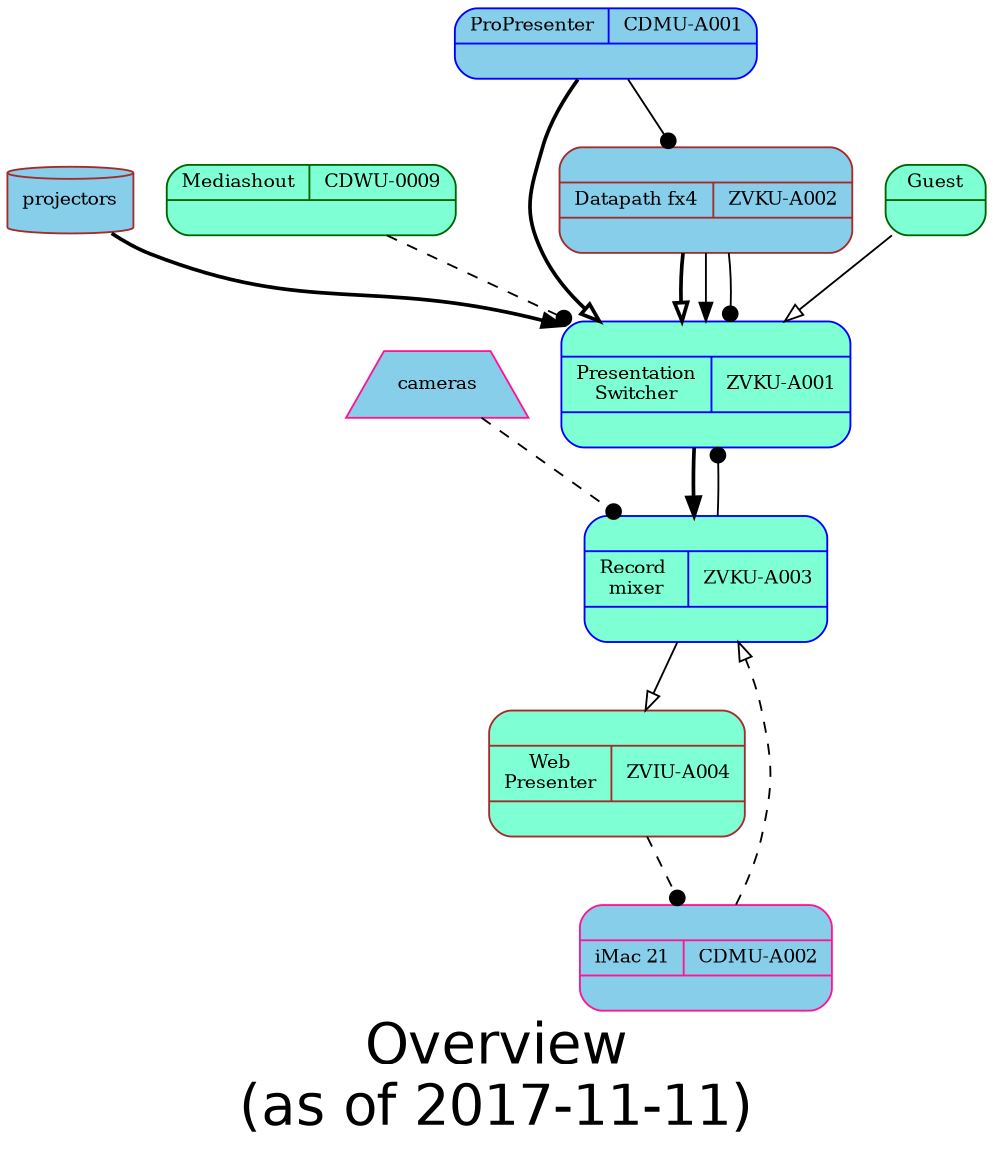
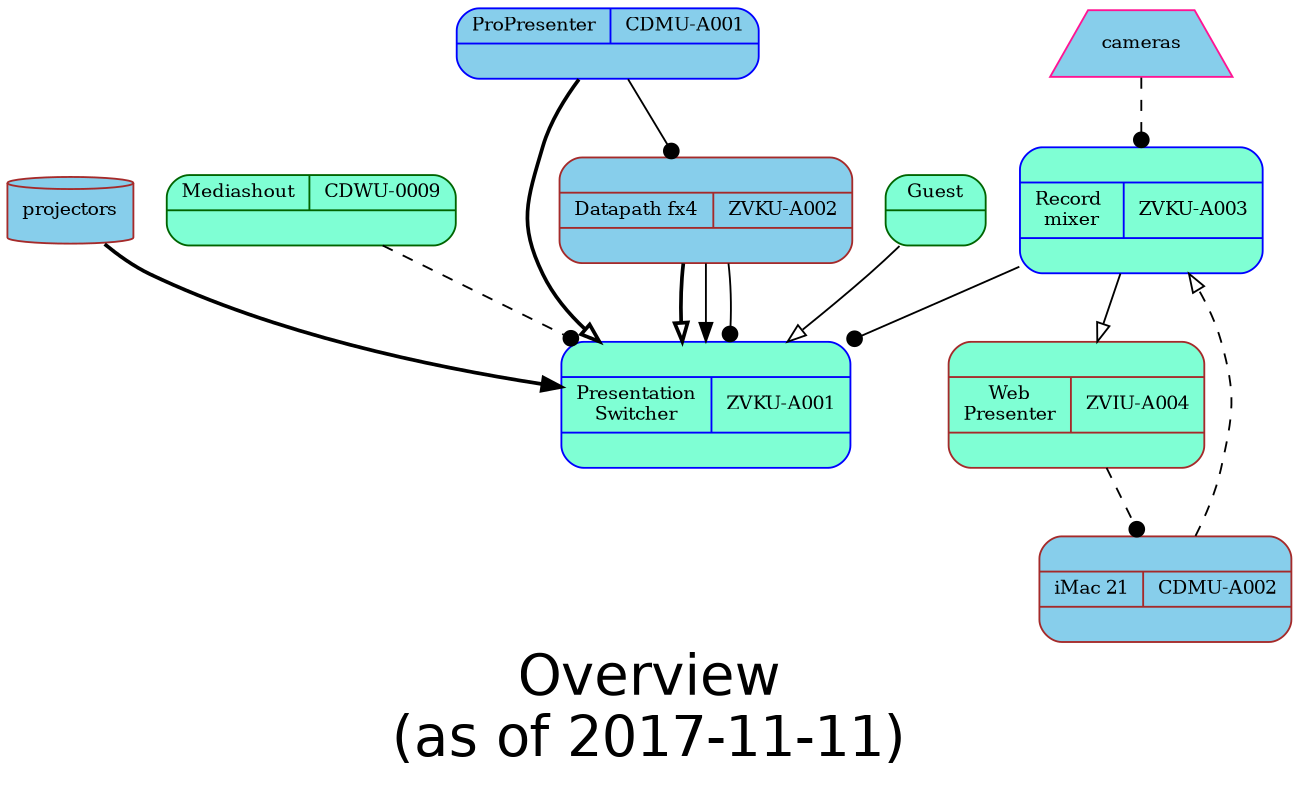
(693, 472) -> none
(706, 958) -> (1165, 589)
